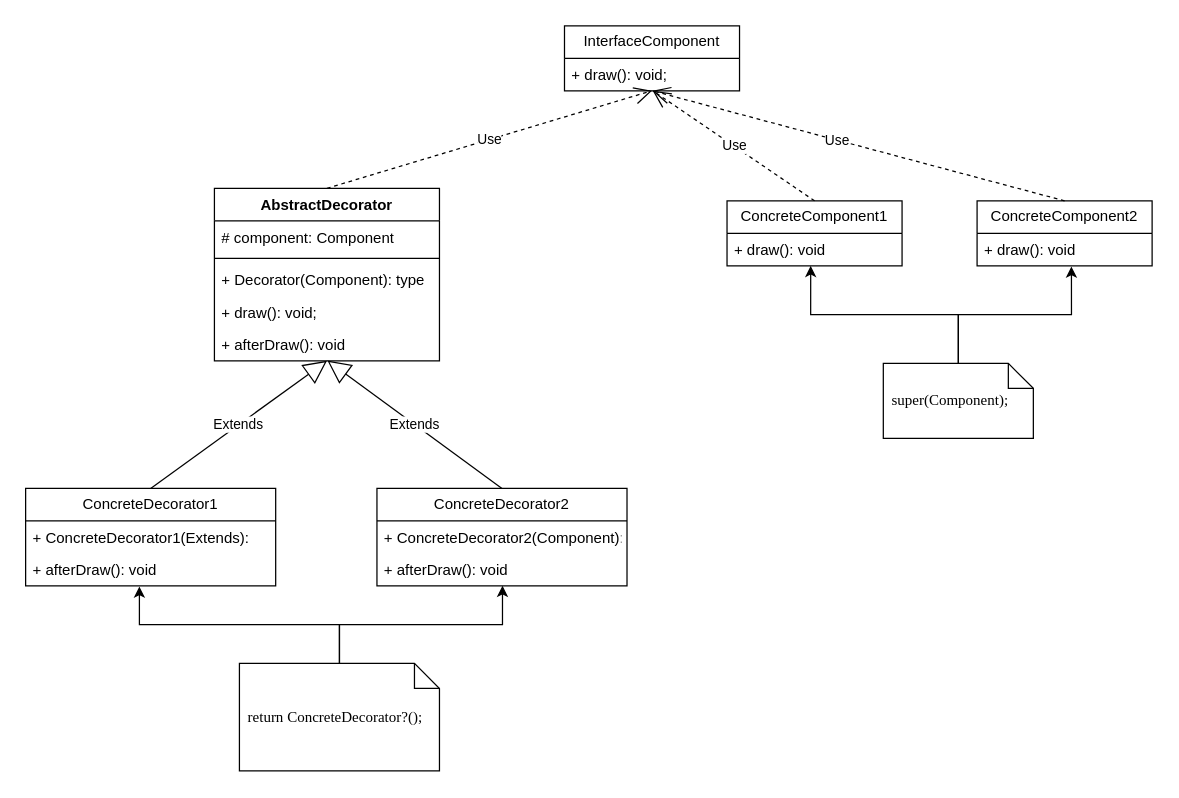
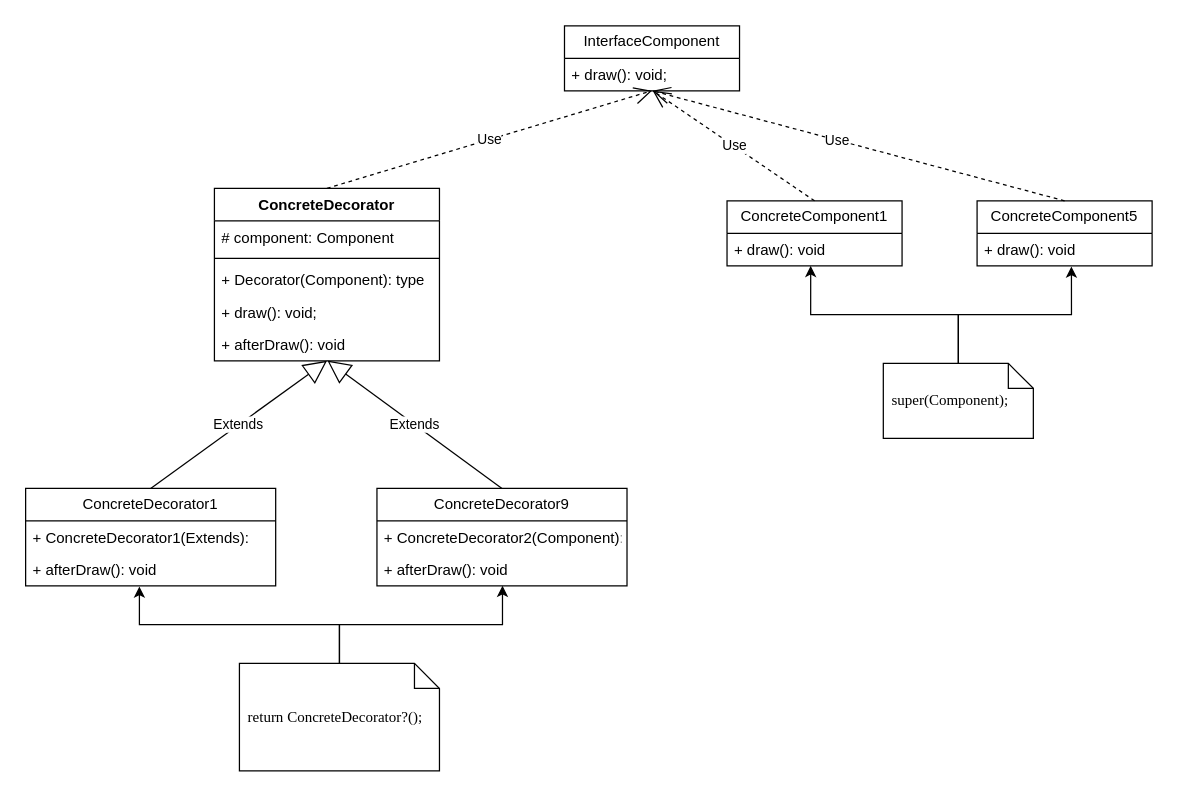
(327, 206) -> (327, 206)
(1064, 217) -> (1064, 217)
(502, 504) -> (502, 504)
